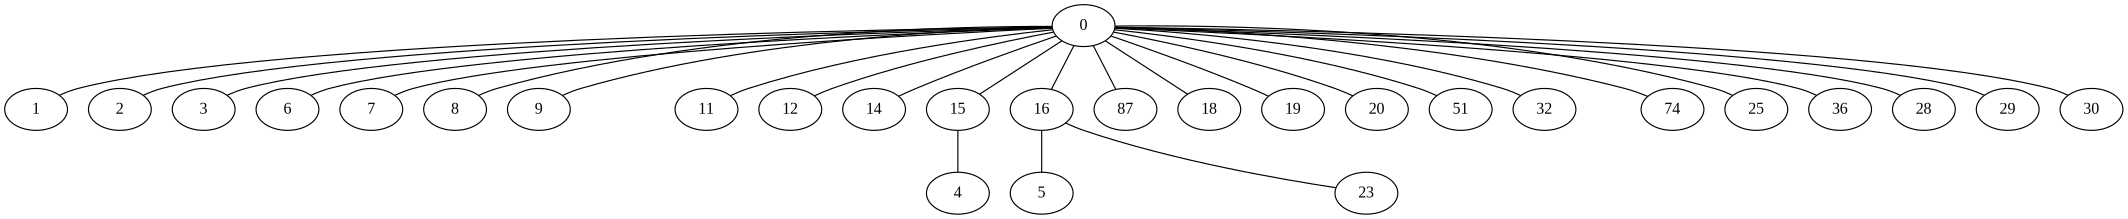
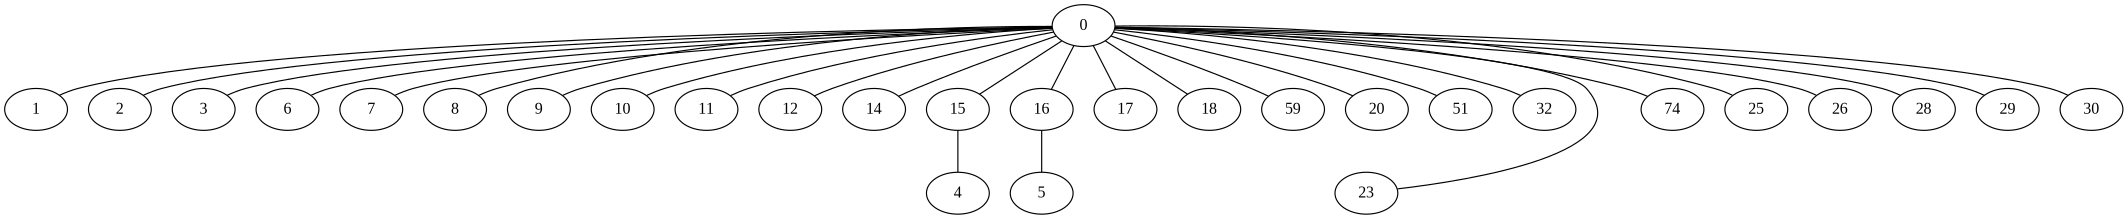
none -> (623, 109)
(1125, 109) -> (1125, 109)
(1293, 109) -> (1293, 109)
(1840, 109) -> (1840, 109)
(1199, 162) -> (1583, 87)
